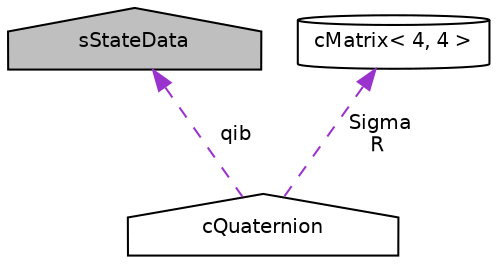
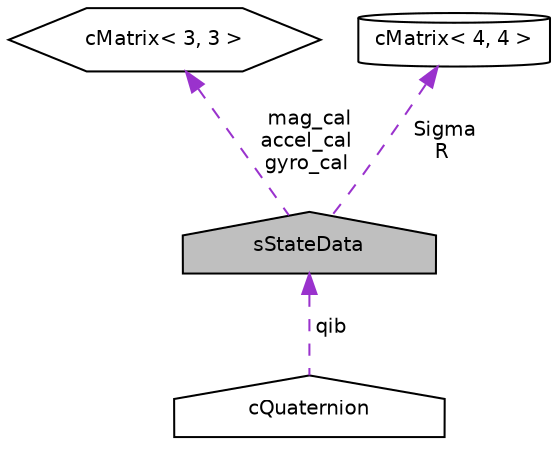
none -> (165, 40)
(323, 142) -> (380, 151)
